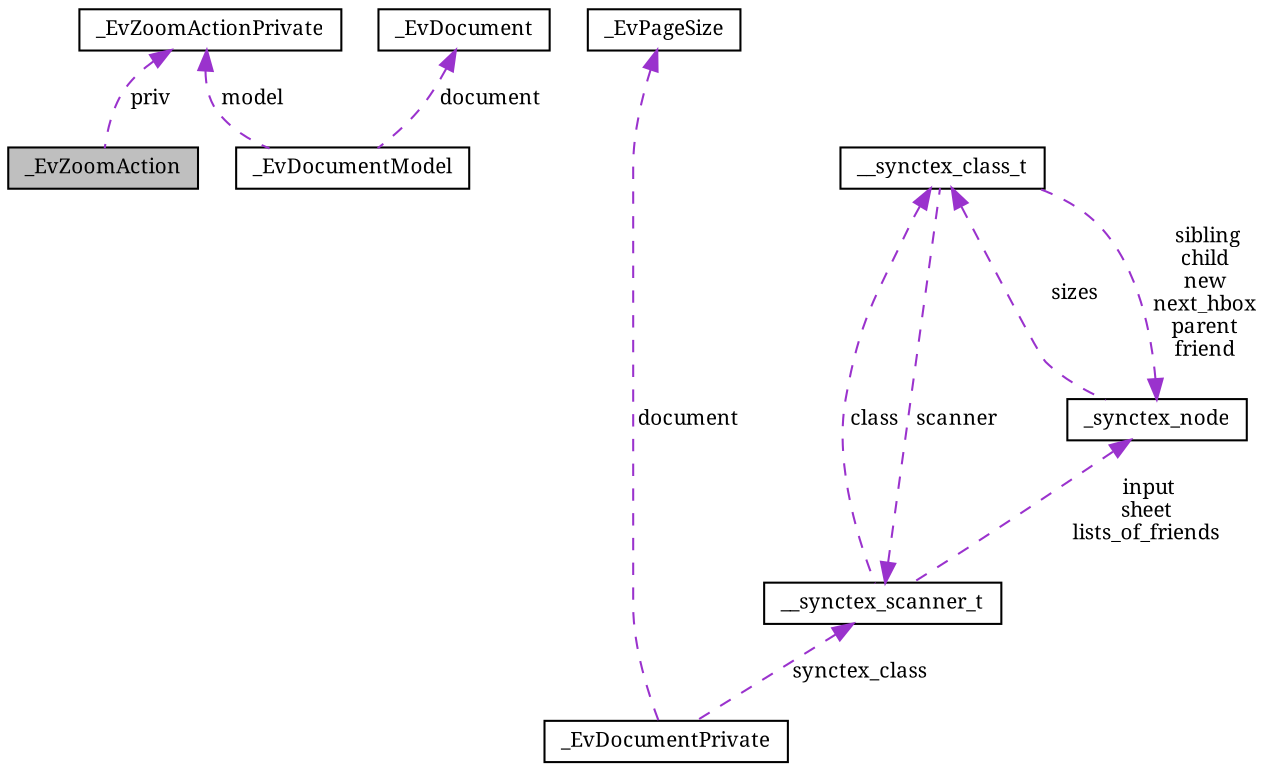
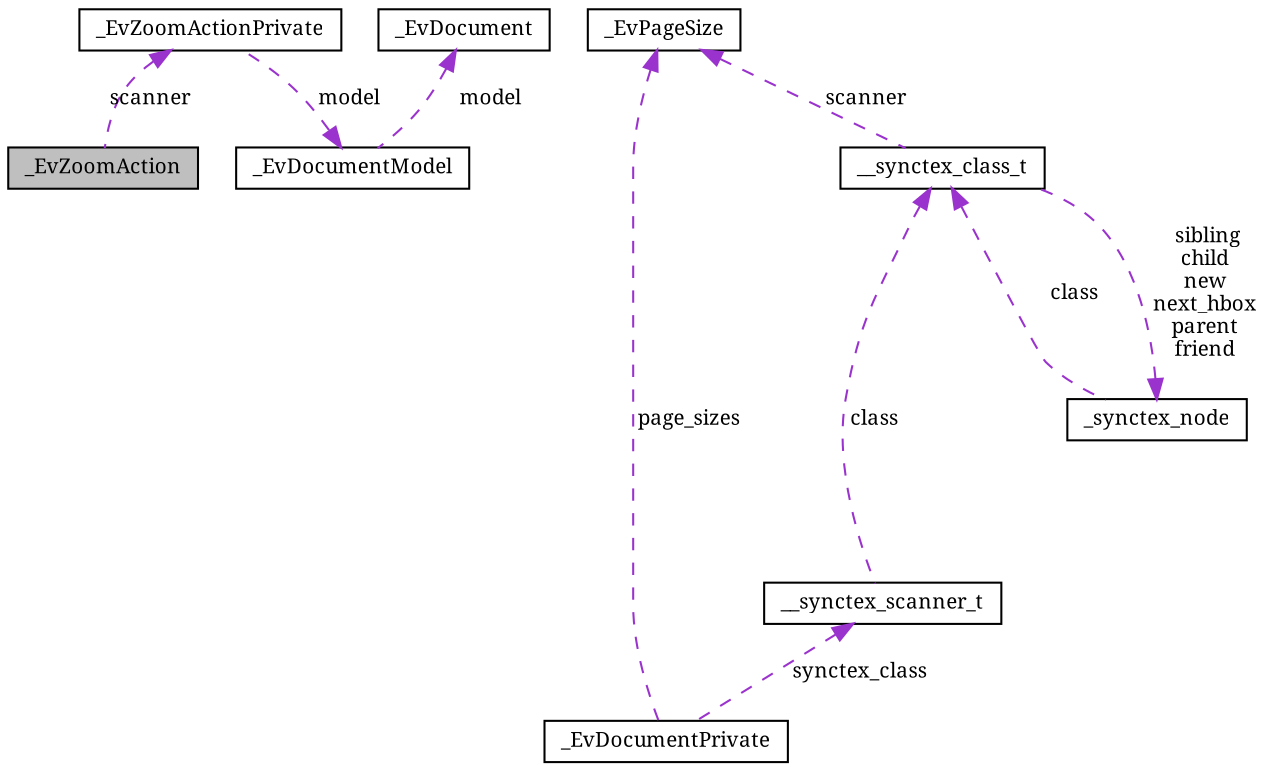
(148, 99) -> (148, 99)
(489, 99) -> (489, 99)
(225, 120) -> (290, 85)
(1072, 294) -> (1072, 294)
(914, 375) -> (813, 104)
(687, 420) -> (687, 420)
(1013, 518) -> none
